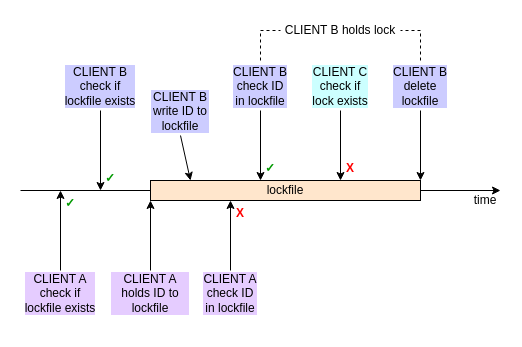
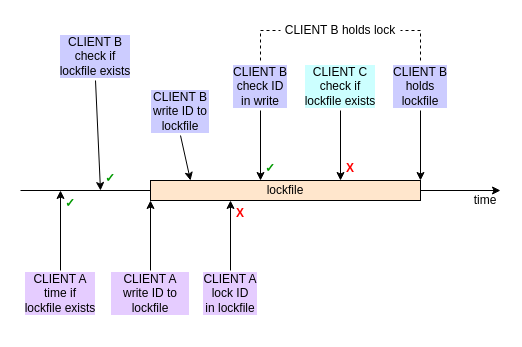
(261, 79) -> (261, 86)
(101, 86) -> (96, 56)
(341, 86) -> (341, 79)
(421, 86) -> (421, 86)
(151, 294) -> (151, 294)
(61, 301) -> (61, 301)
(231, 301) -> (231, 301)
